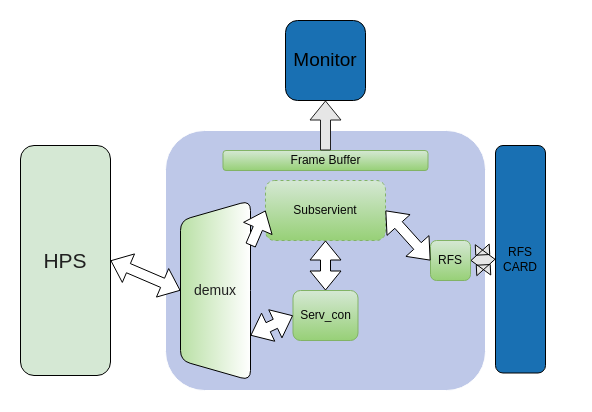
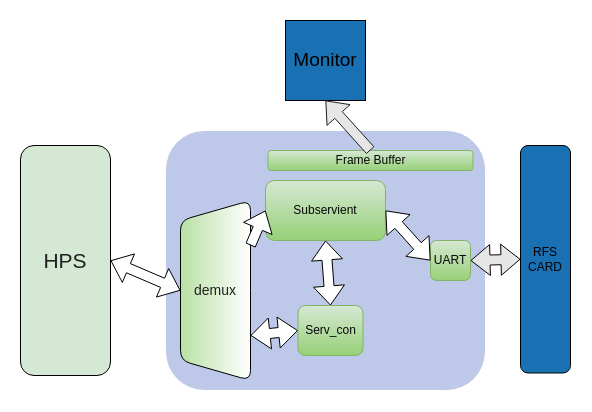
(326, 61) -> (326, 61)
(326, 161) -> (371, 161)
(326, 211) -> (326, 211)
(521, 259) -> (546, 259)
(451, 261) -> (451, 261)
(326, 316) -> (331, 331)
